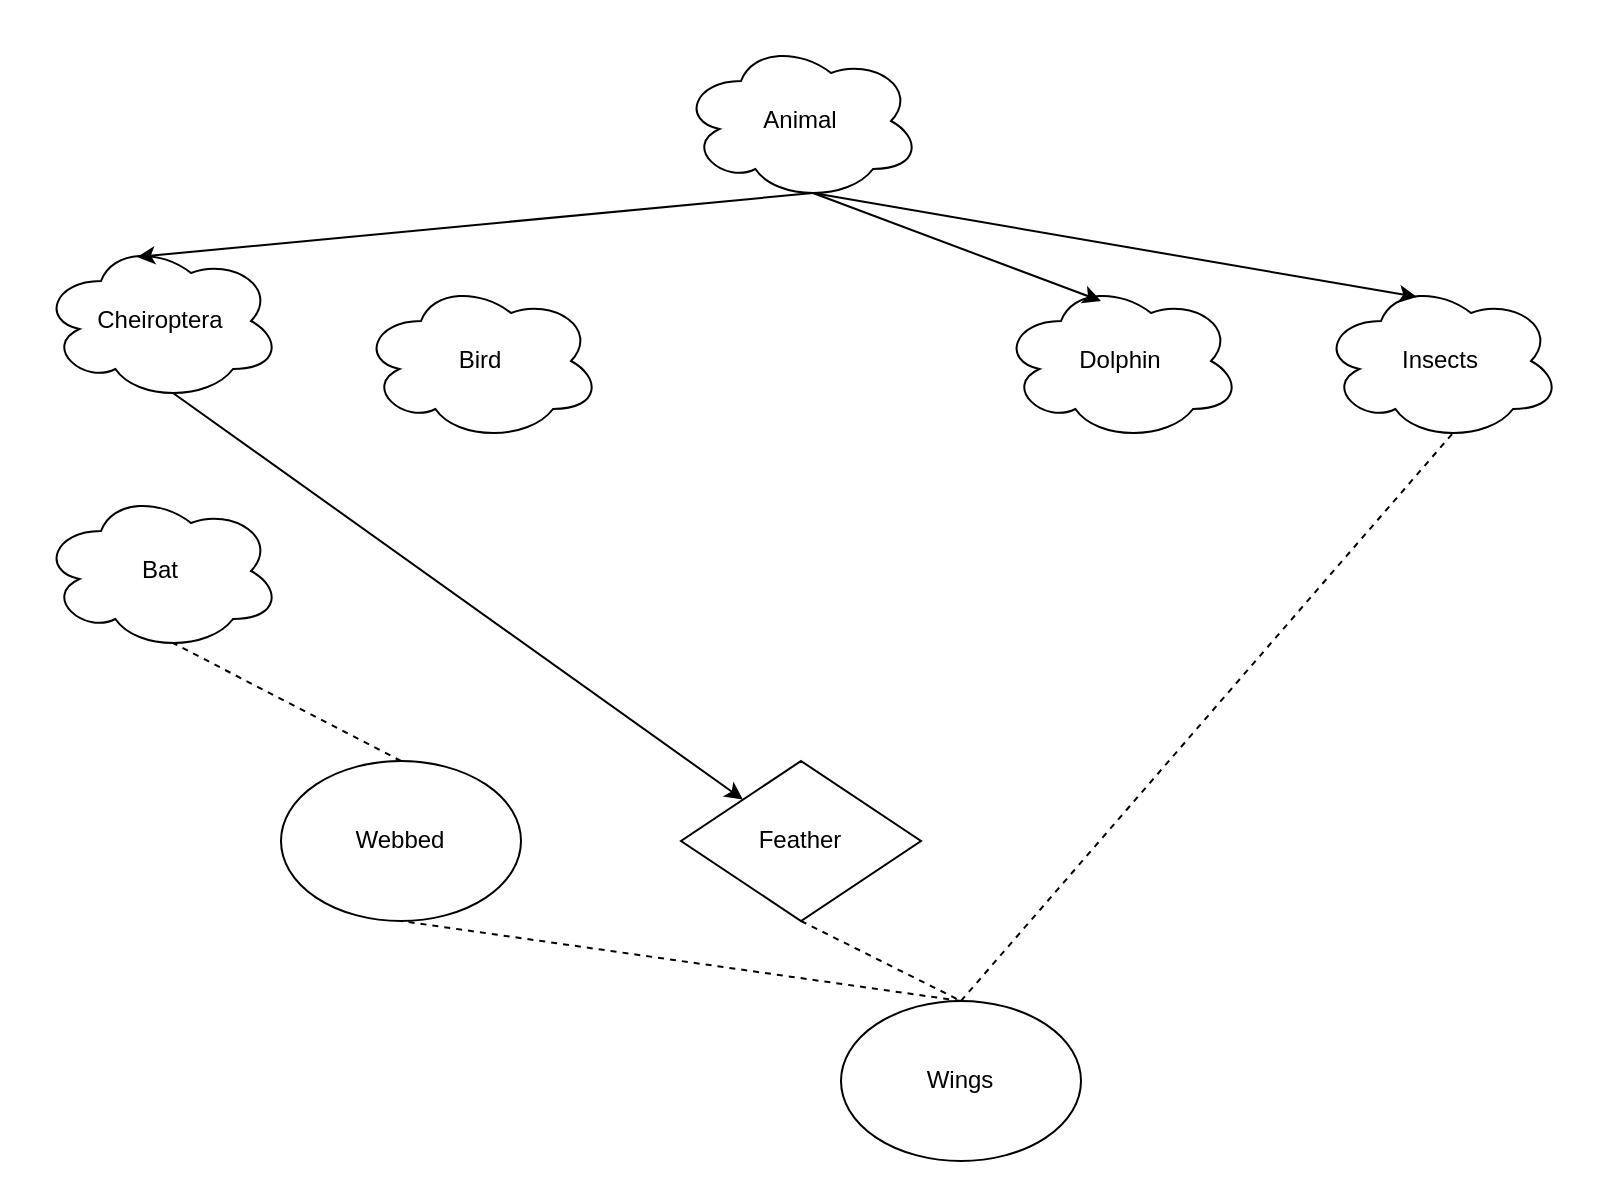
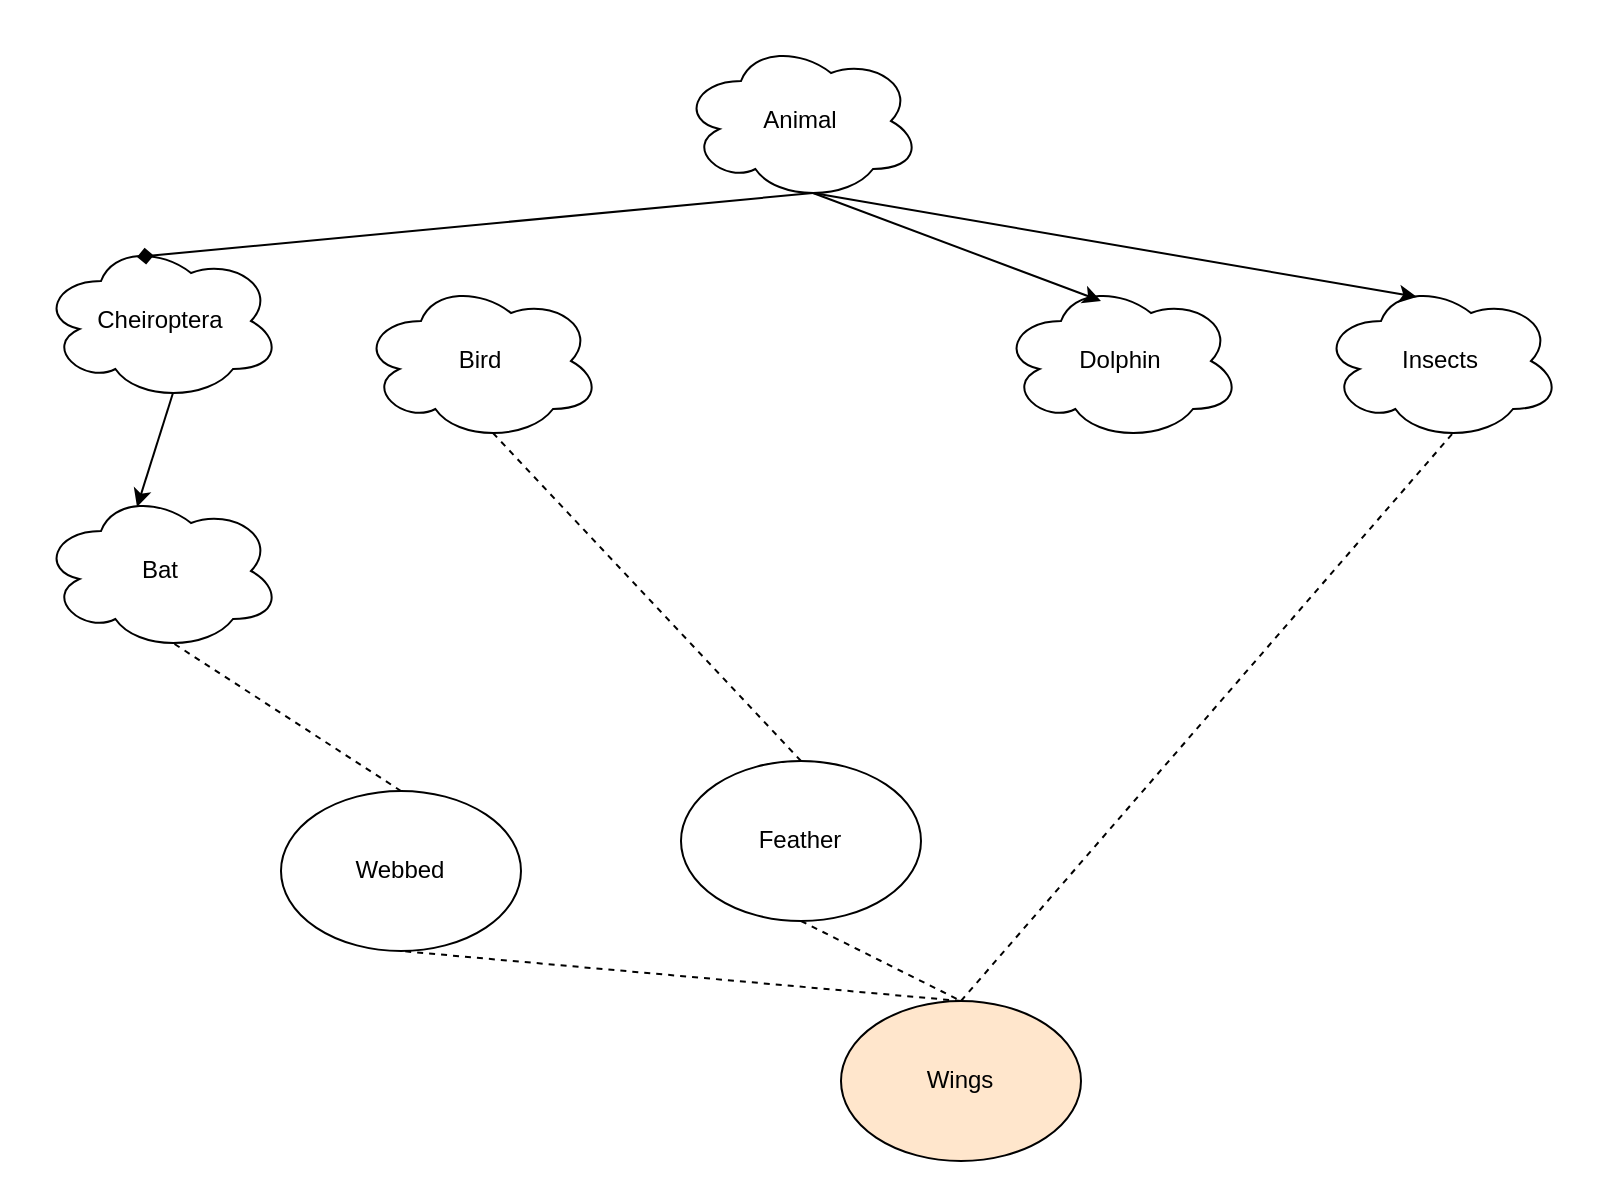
(152, 256) -> (153, 255)
(452, 592) -> (157, 444)
none -> (647, 597)
(401, 841) -> (401, 871)
(801, 841) -> (801, 841)
(961, 1081) -> (961, 1081)
